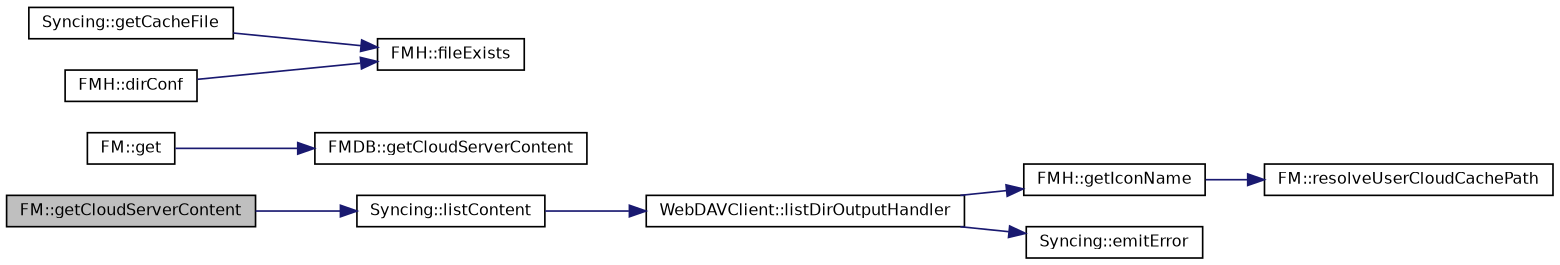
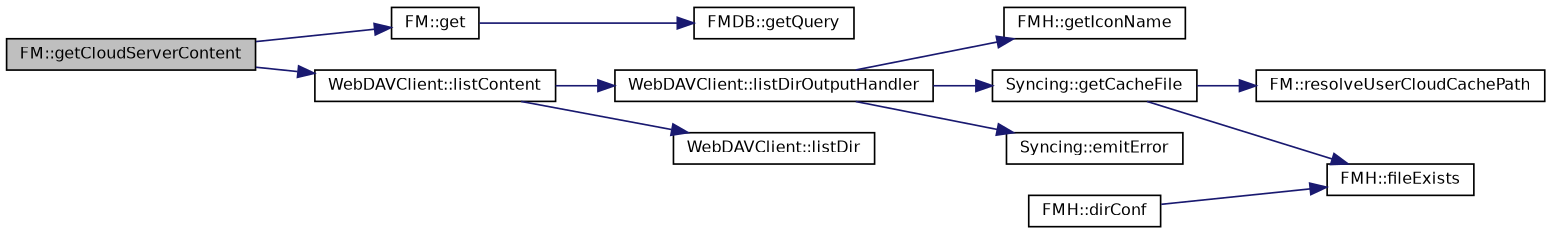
none -> (315, 35)
none -> (955, 86)
(451, 148) -> (774, 23)
none -> (774, 148)
(1227, 180) -> (1218, 86)
(451, 211) -> (435, 86)
